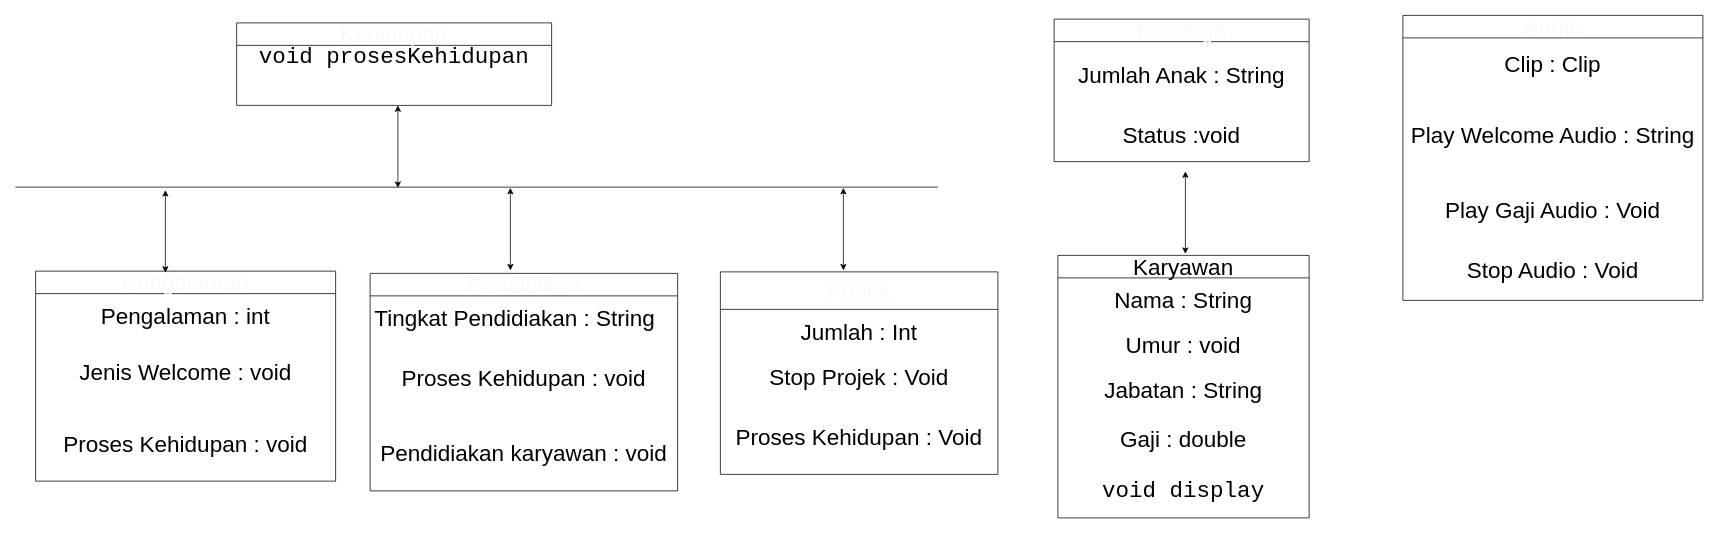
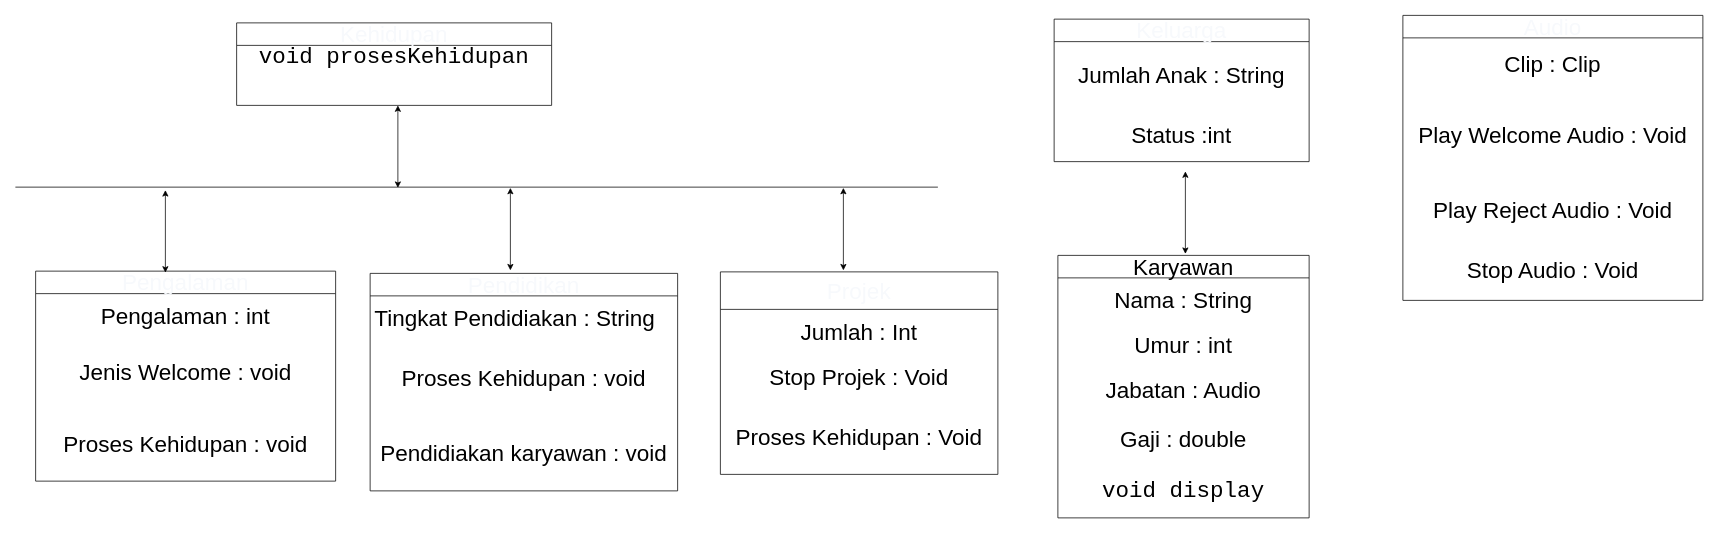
(1182, 135) -> (1182, 135)
(1553, 135) -> (1553, 135)
(1553, 210) -> (1553, 210)
(1184, 345) -> (1184, 345)
(1184, 390) -> (1184, 390)
